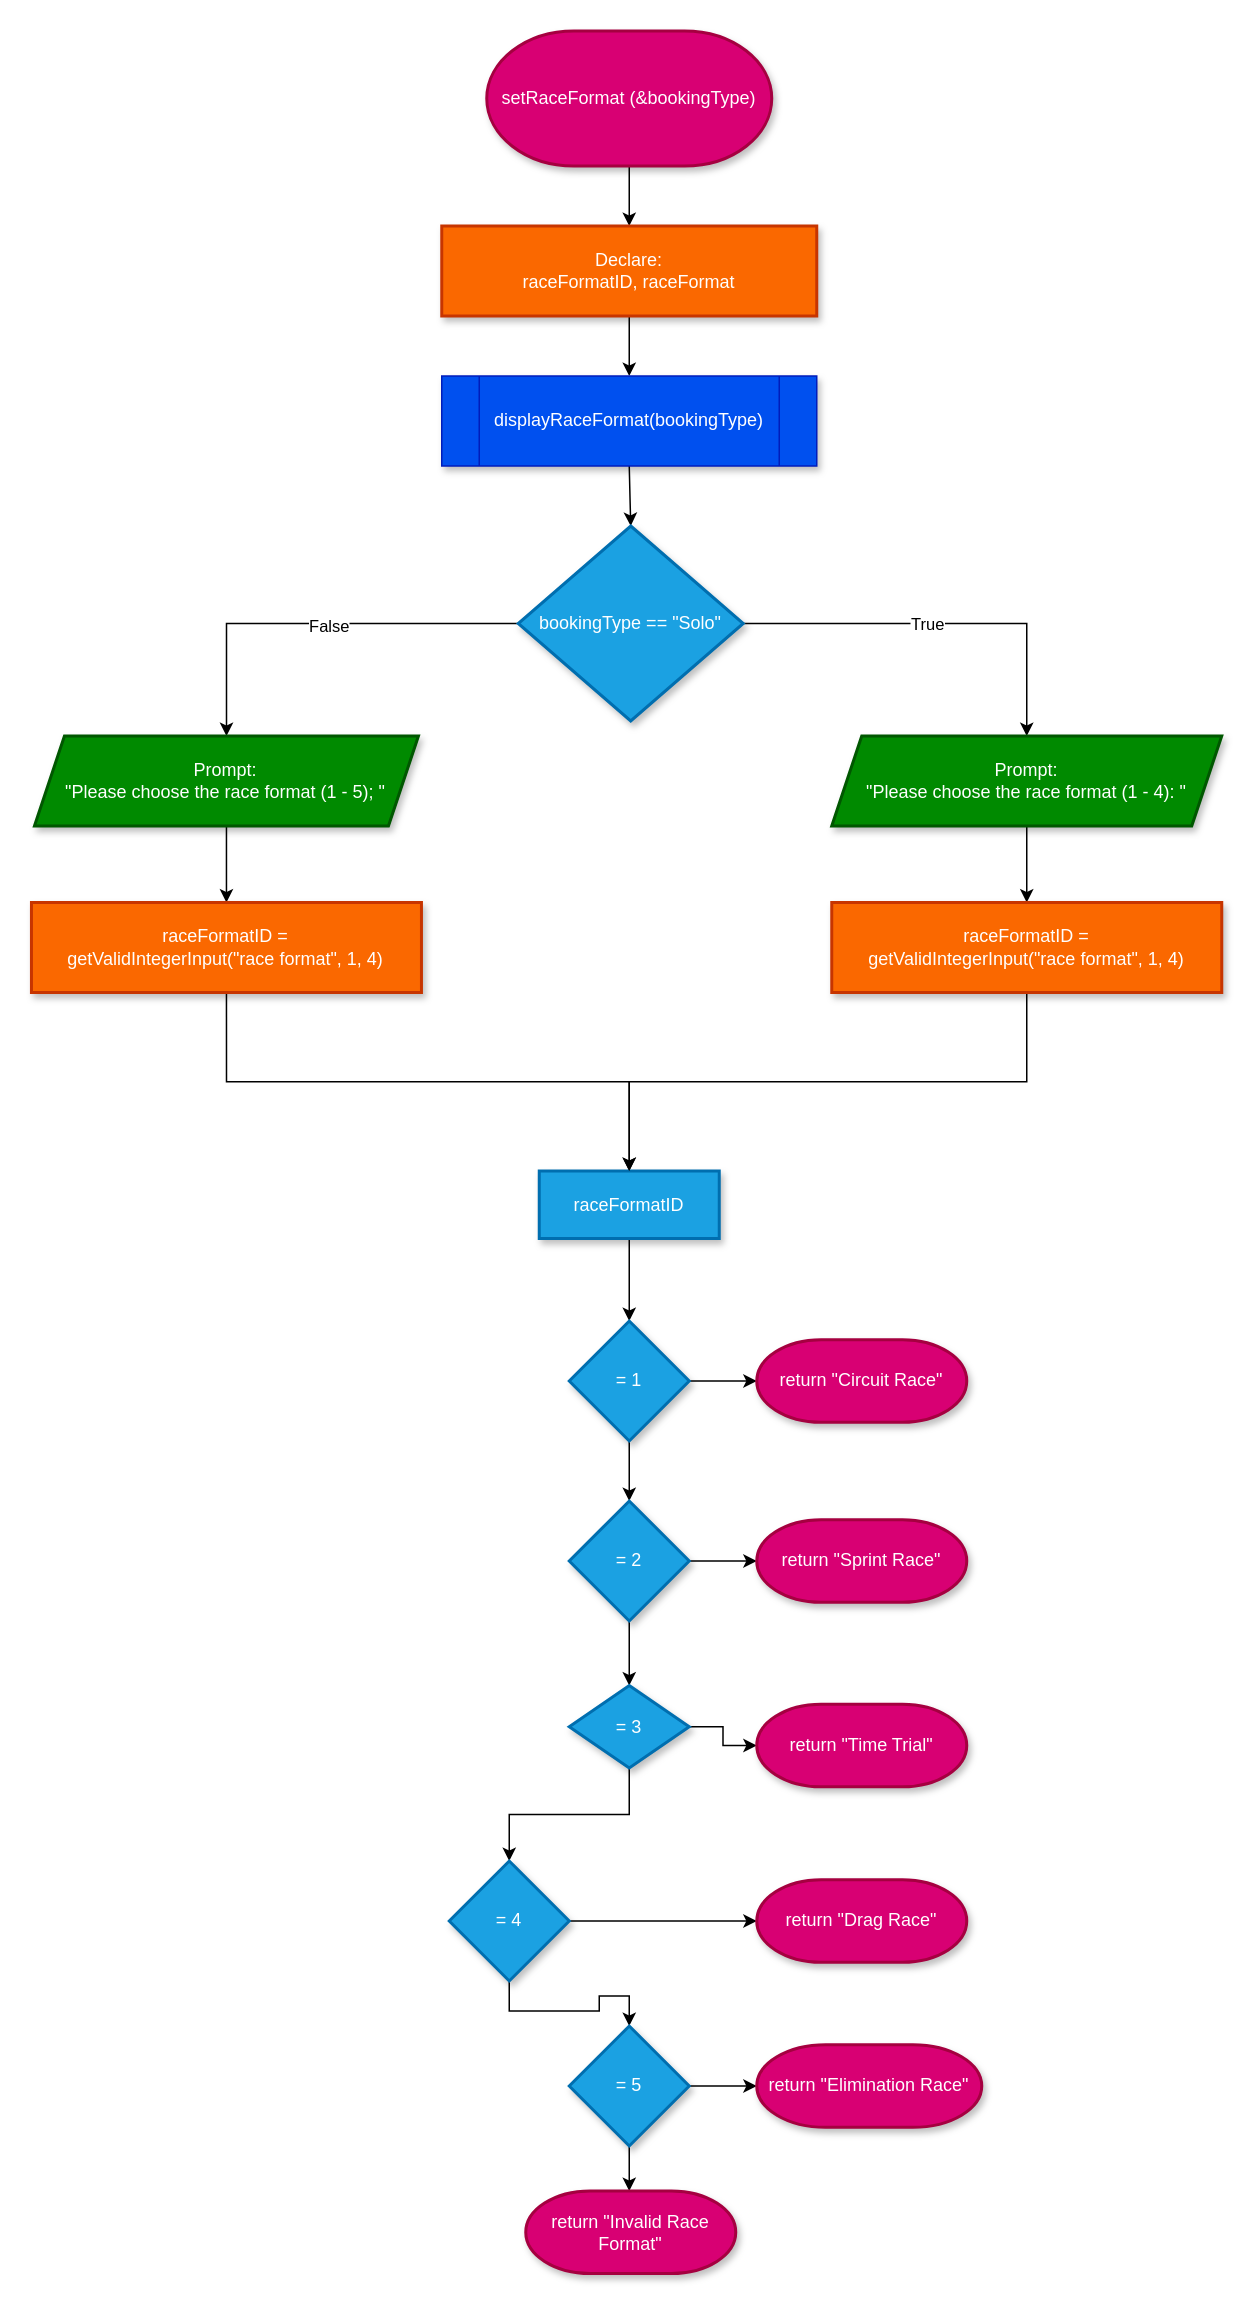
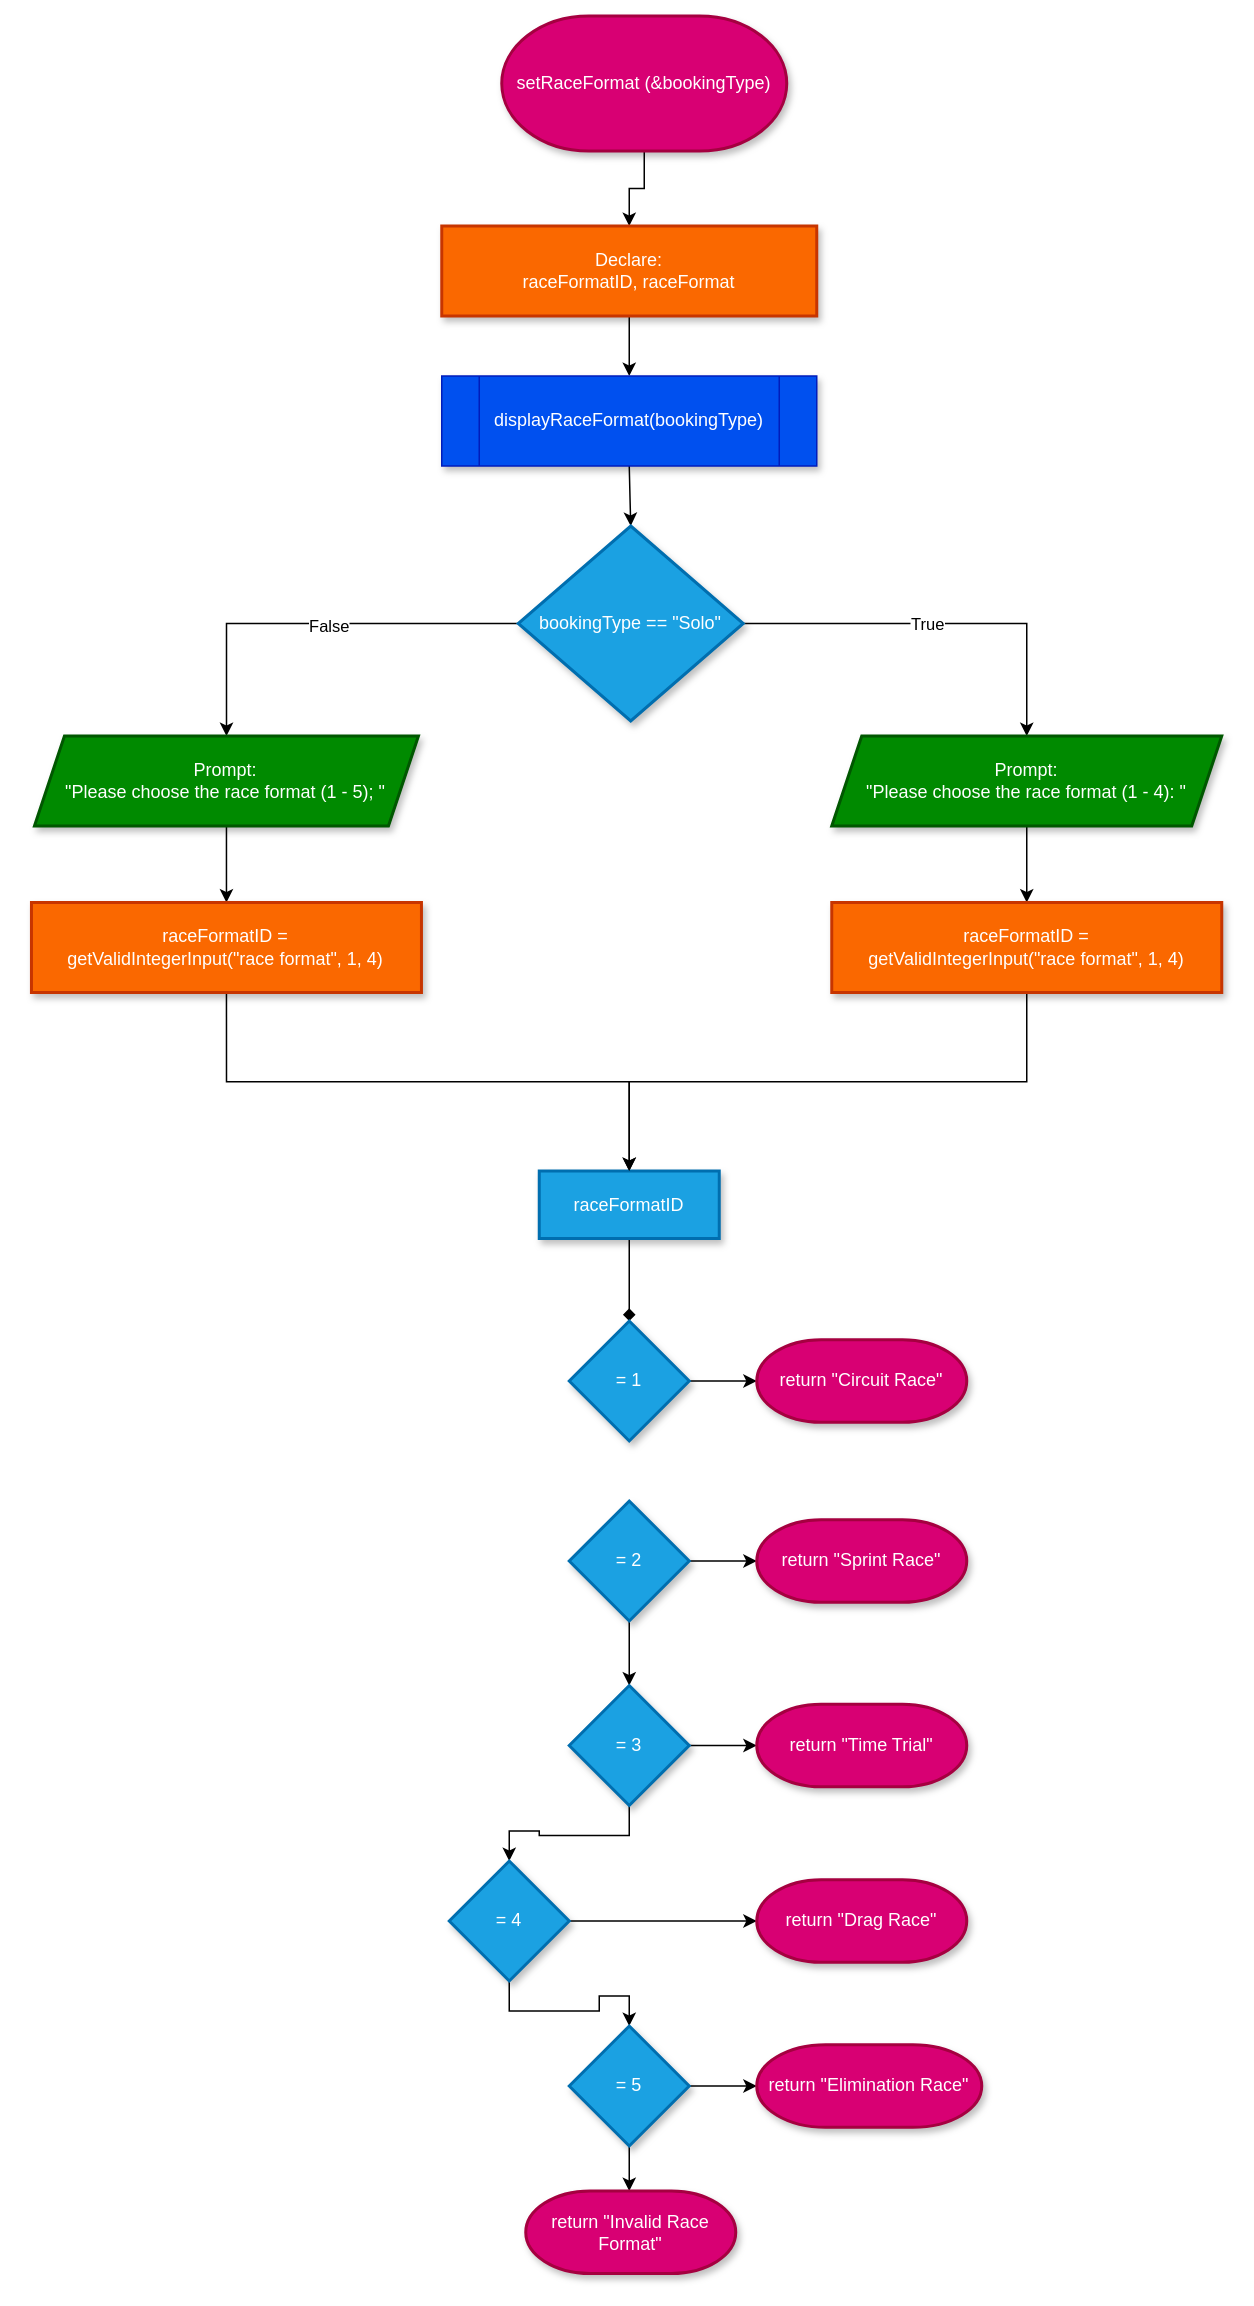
(629, 98) -> (644, 83)
(629, 1309) -> (629, 1308)
(629, 1466) -> none
(629, 1727) -> (629, 1745)
